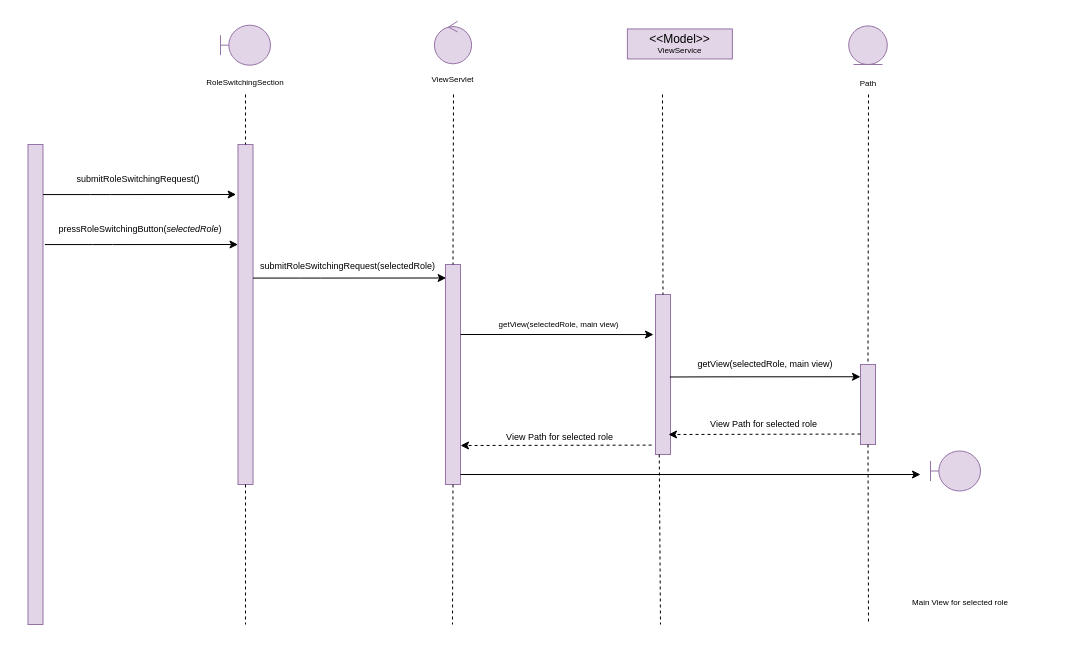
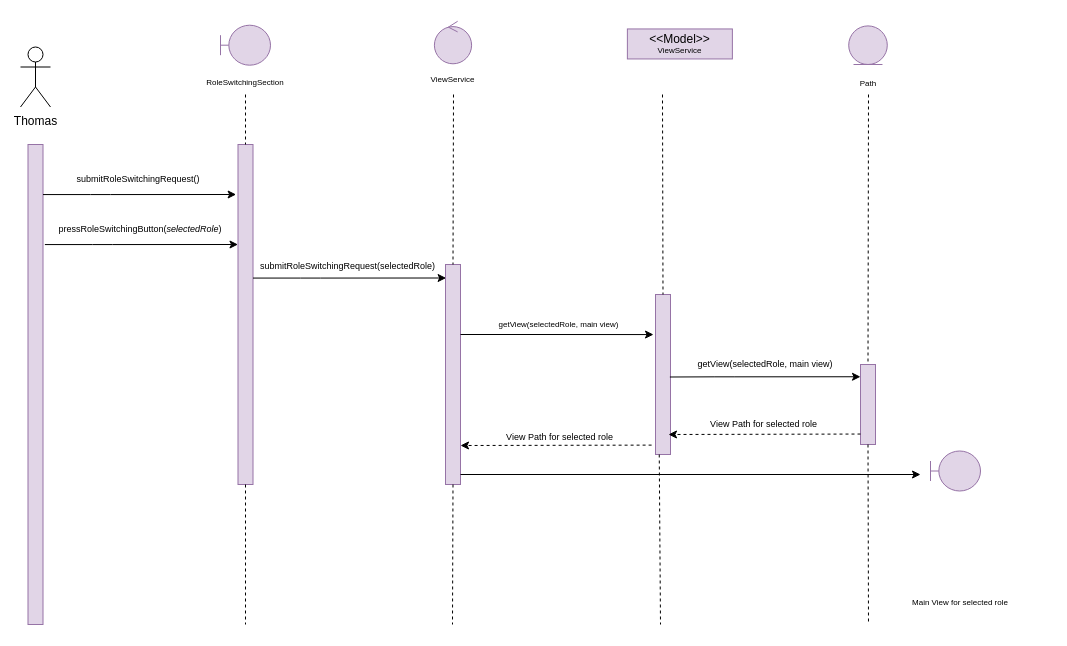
none -> (36, 77)
(453, 80) -> (453, 80)
